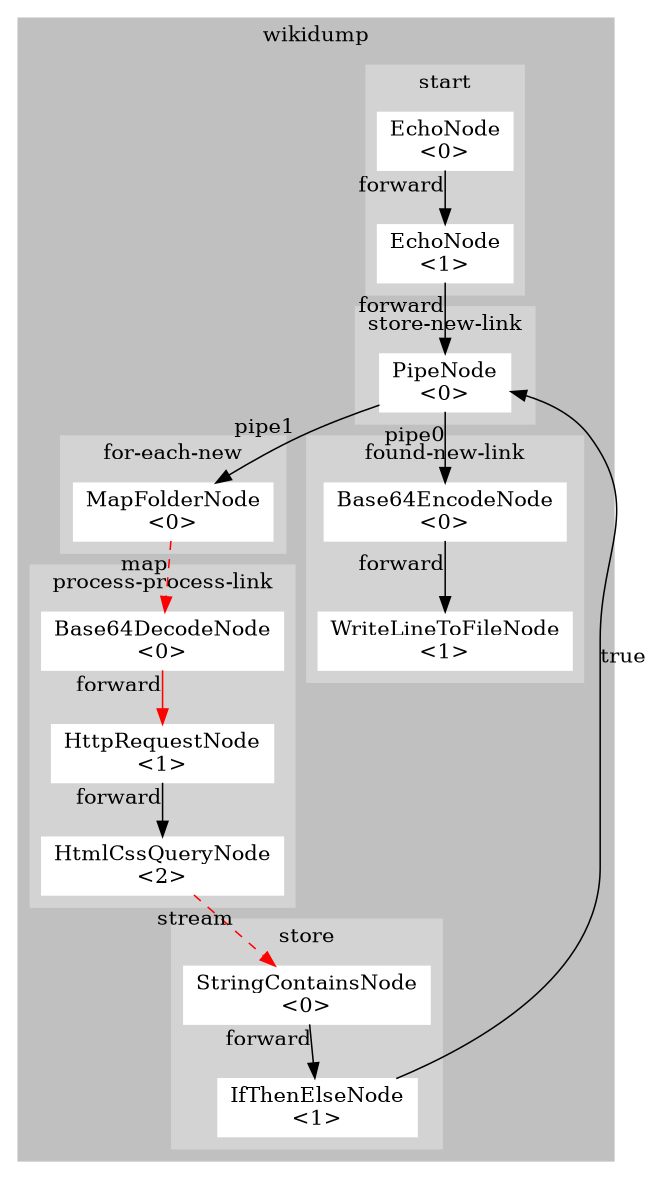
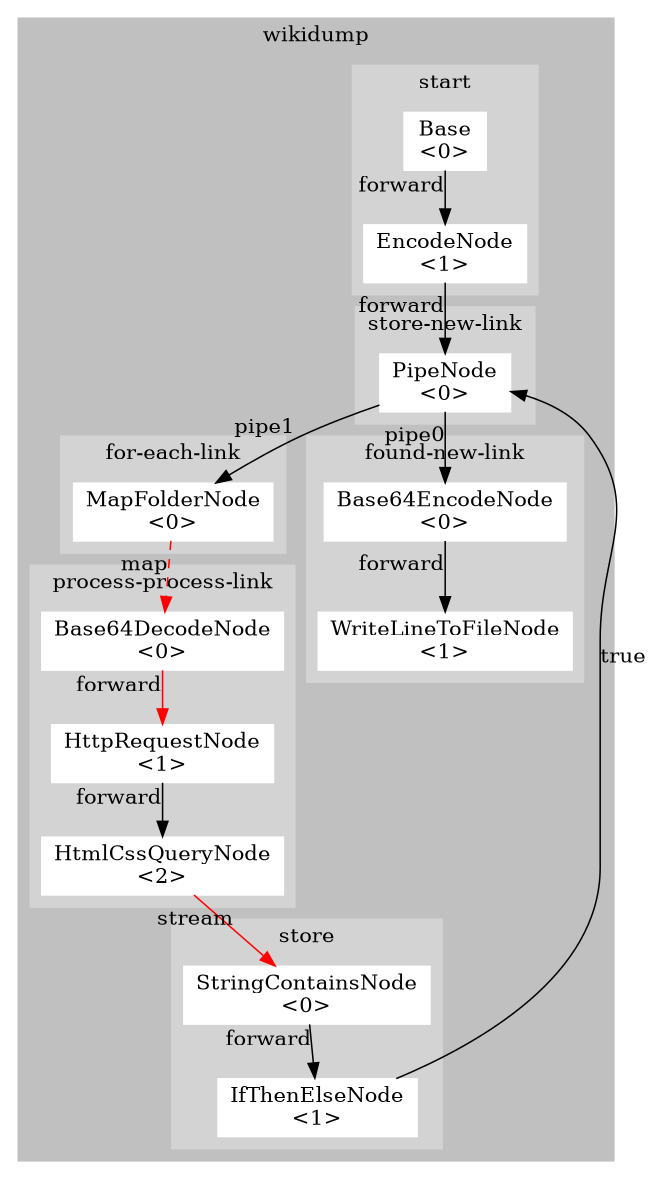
(445, 141) -> (445, 141)
(445, 254) -> (445, 254)
(173, 454) -> (173, 454)
(234, 930) -> (234, 930)
